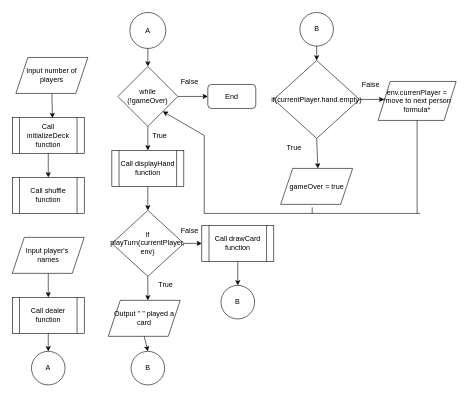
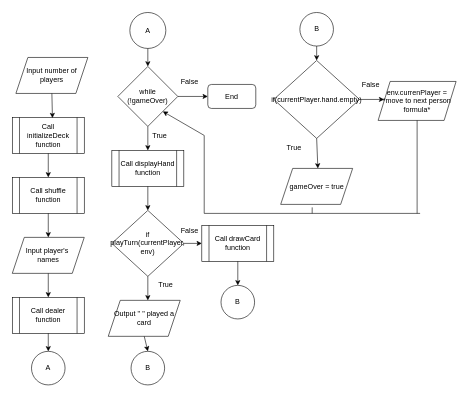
none -> (48, 231)
